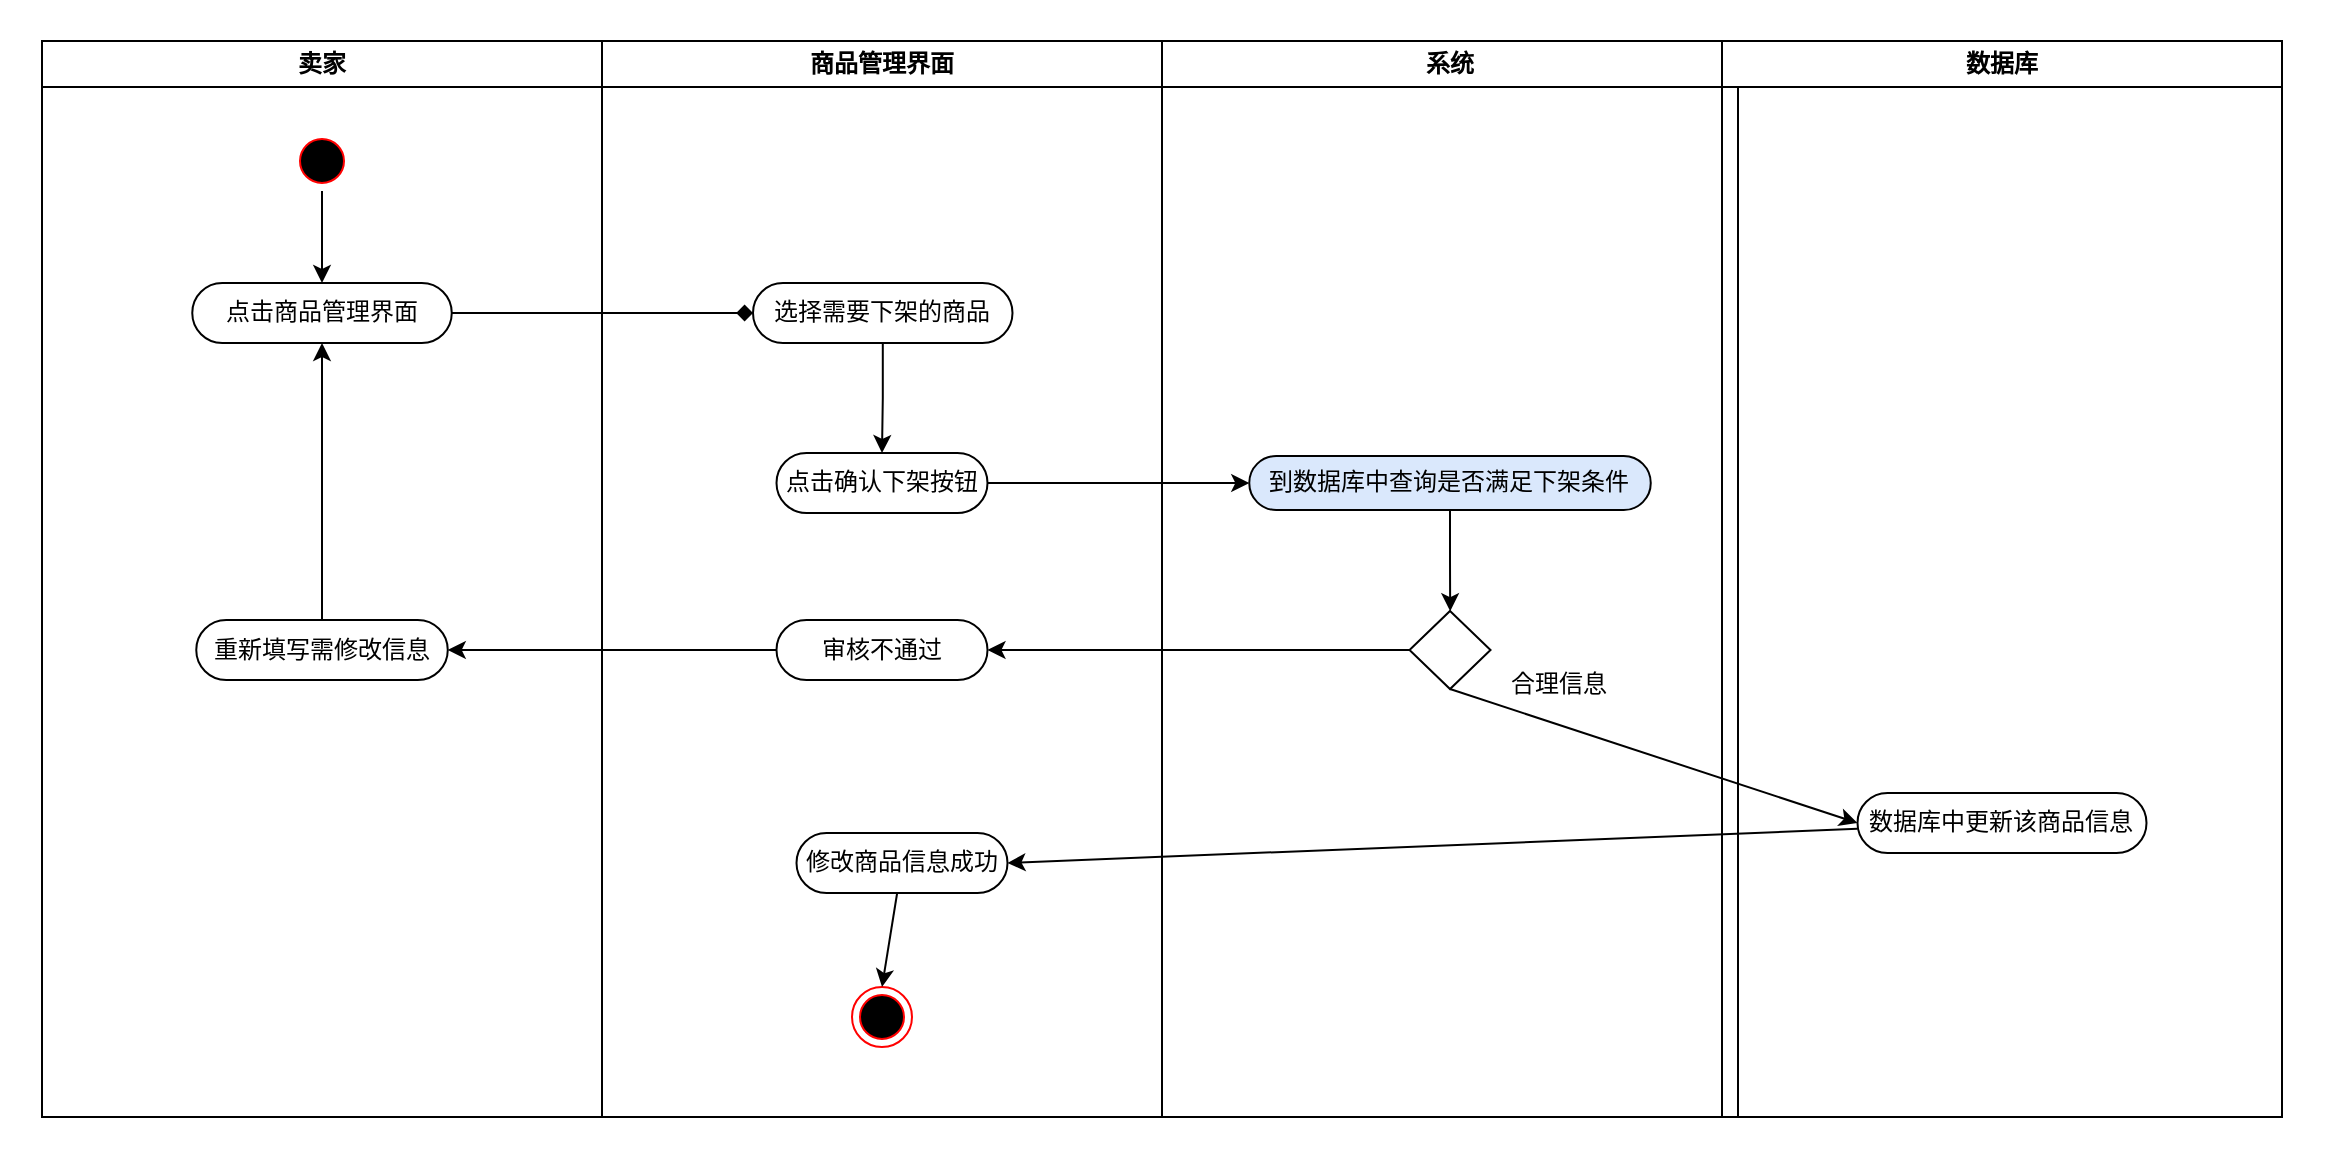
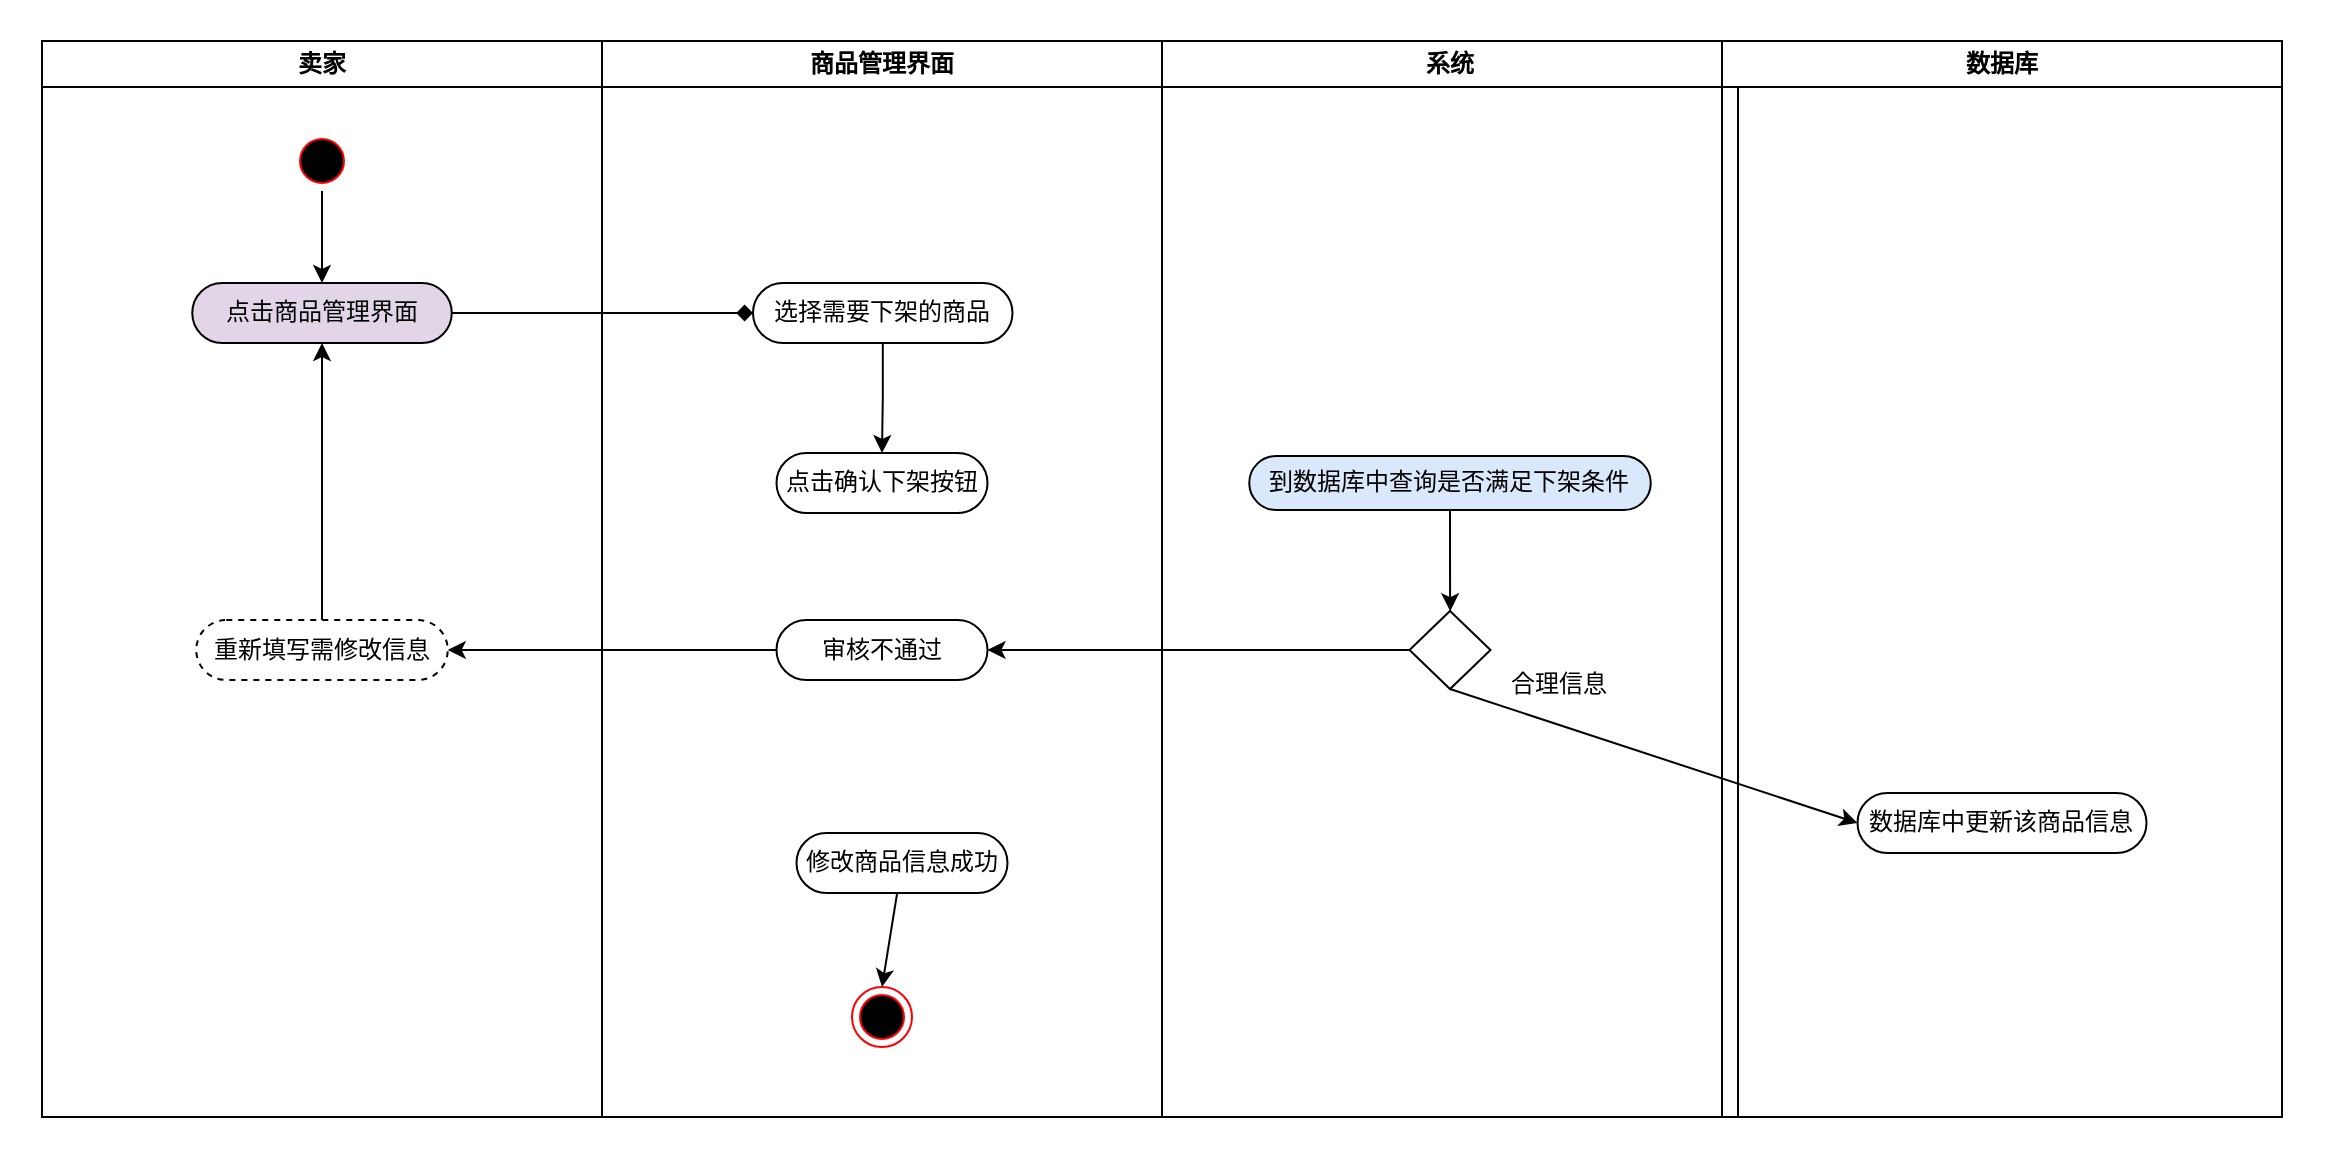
(322, 313) -> (322, 313)
(1073, 483) -> none
(322, 650) -> (322, 650)
(1512, 843) -> none
